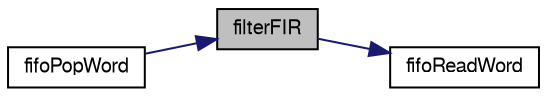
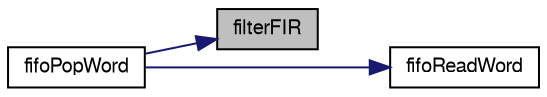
(344, 44) -> (257, 67)
